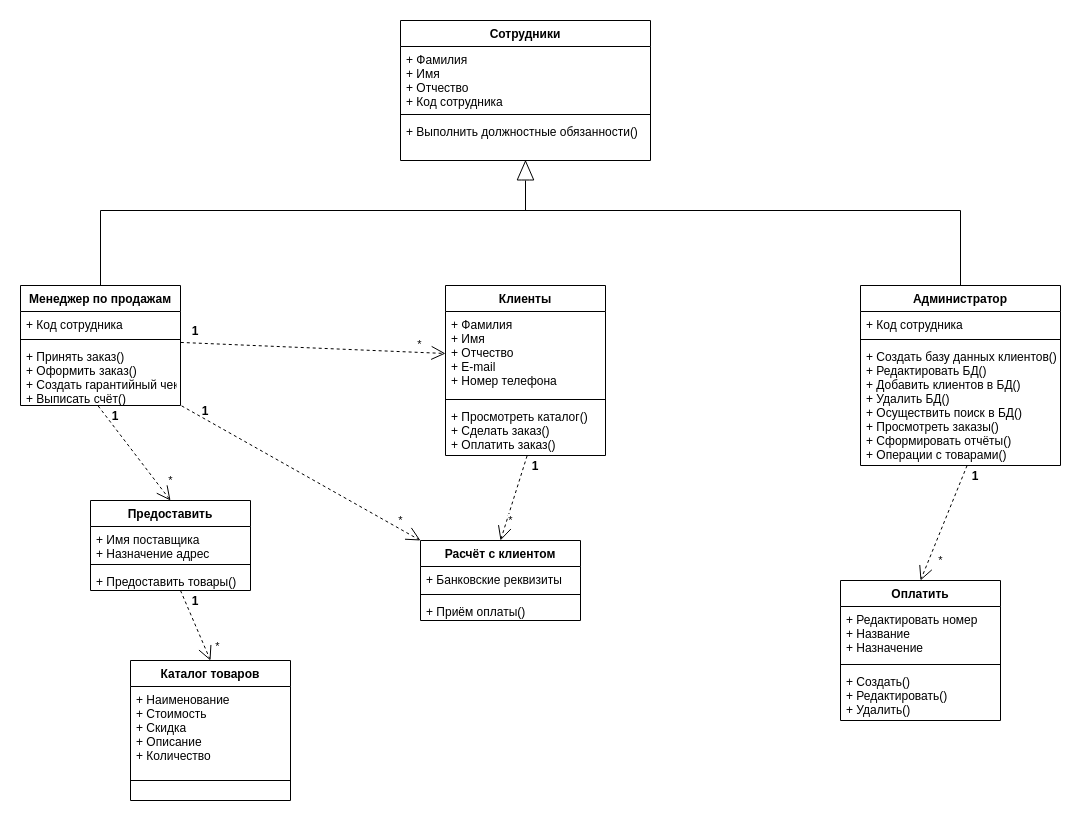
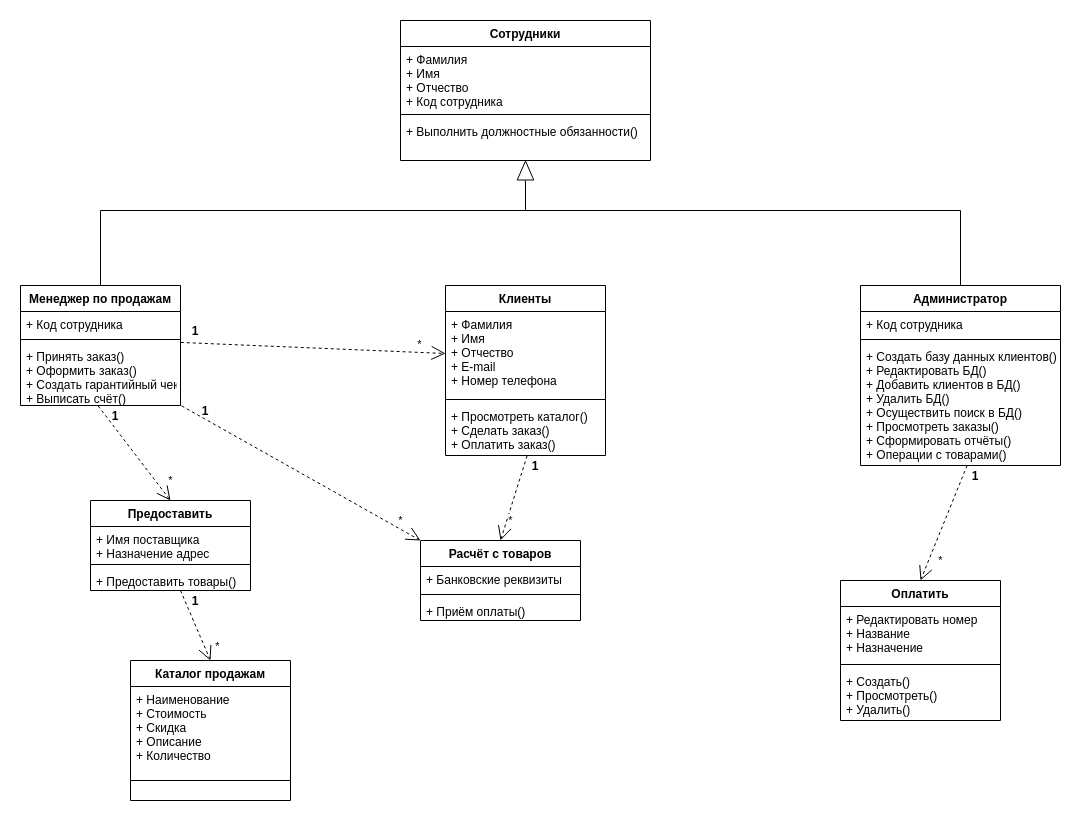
(500, 554) -> (500, 554)
(210, 674) -> (210, 674)
(881, 682) -> (881, 682)
